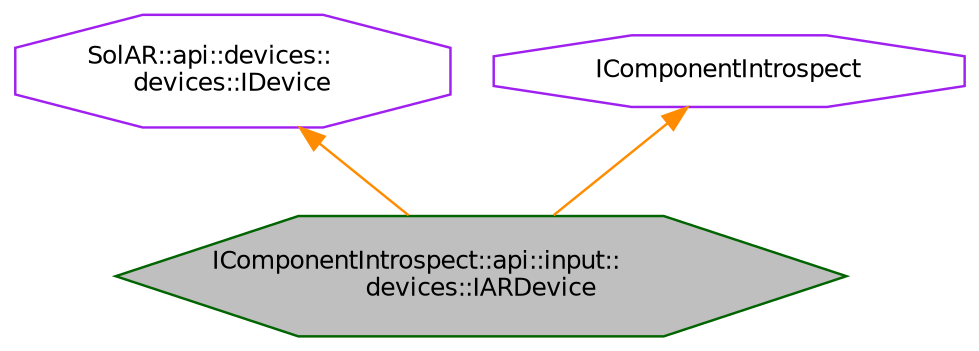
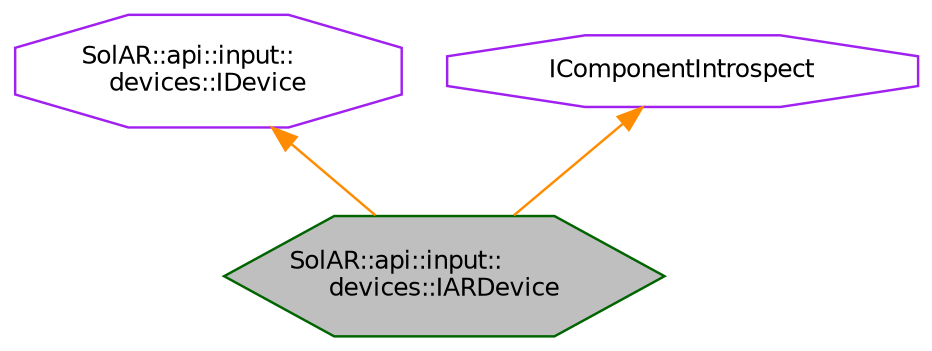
(233, 71) -> (208, 71)
(481, 276) -> (444, 276)
